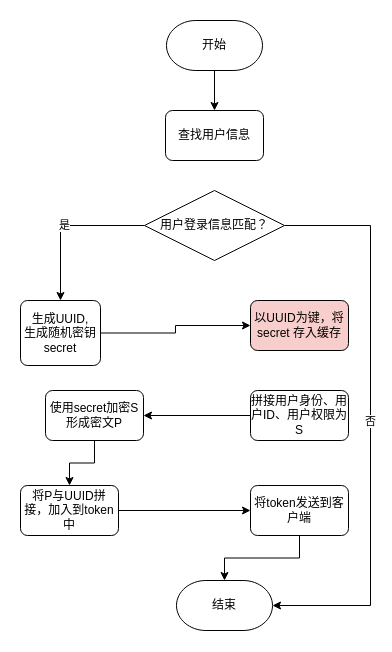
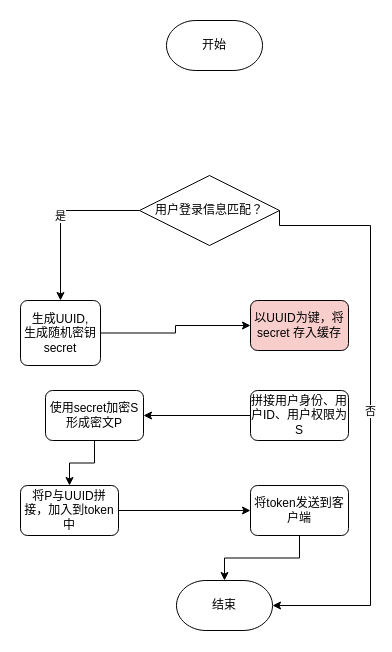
(215, 87) -> none
(215, 136) -> none
(215, 226) -> (210, 211)
